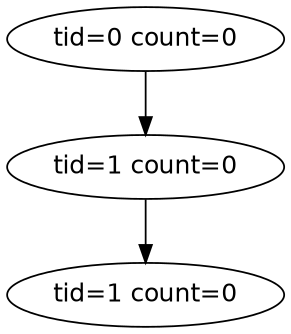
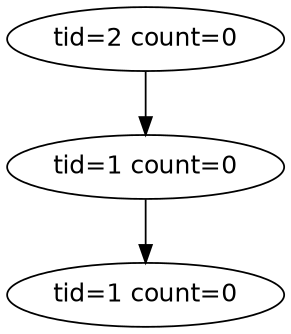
(146, 39) -> (146, 39)
